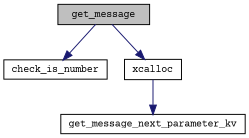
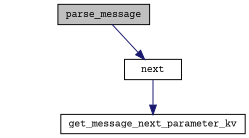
(104, 14) -> (104, 14)
(56, 70) -> none
(153, 70) -> (153, 70)
